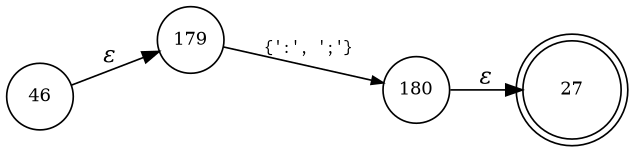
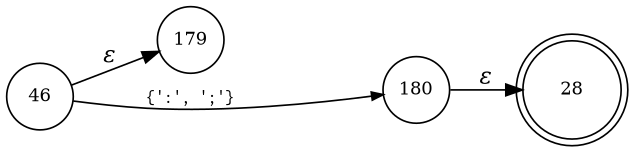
(297, 64) -> (222, 109)
(572, 90) -> (572, 90)
